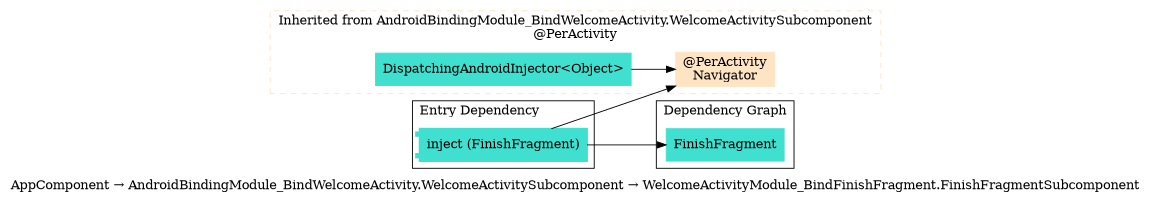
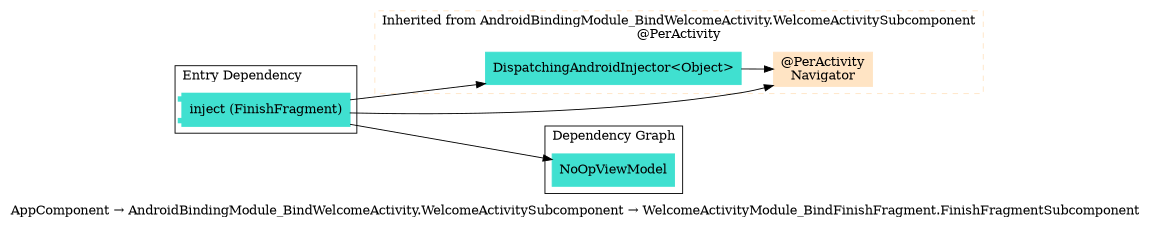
none -> (413, 92)
(725, 145) -> (613, 170)
